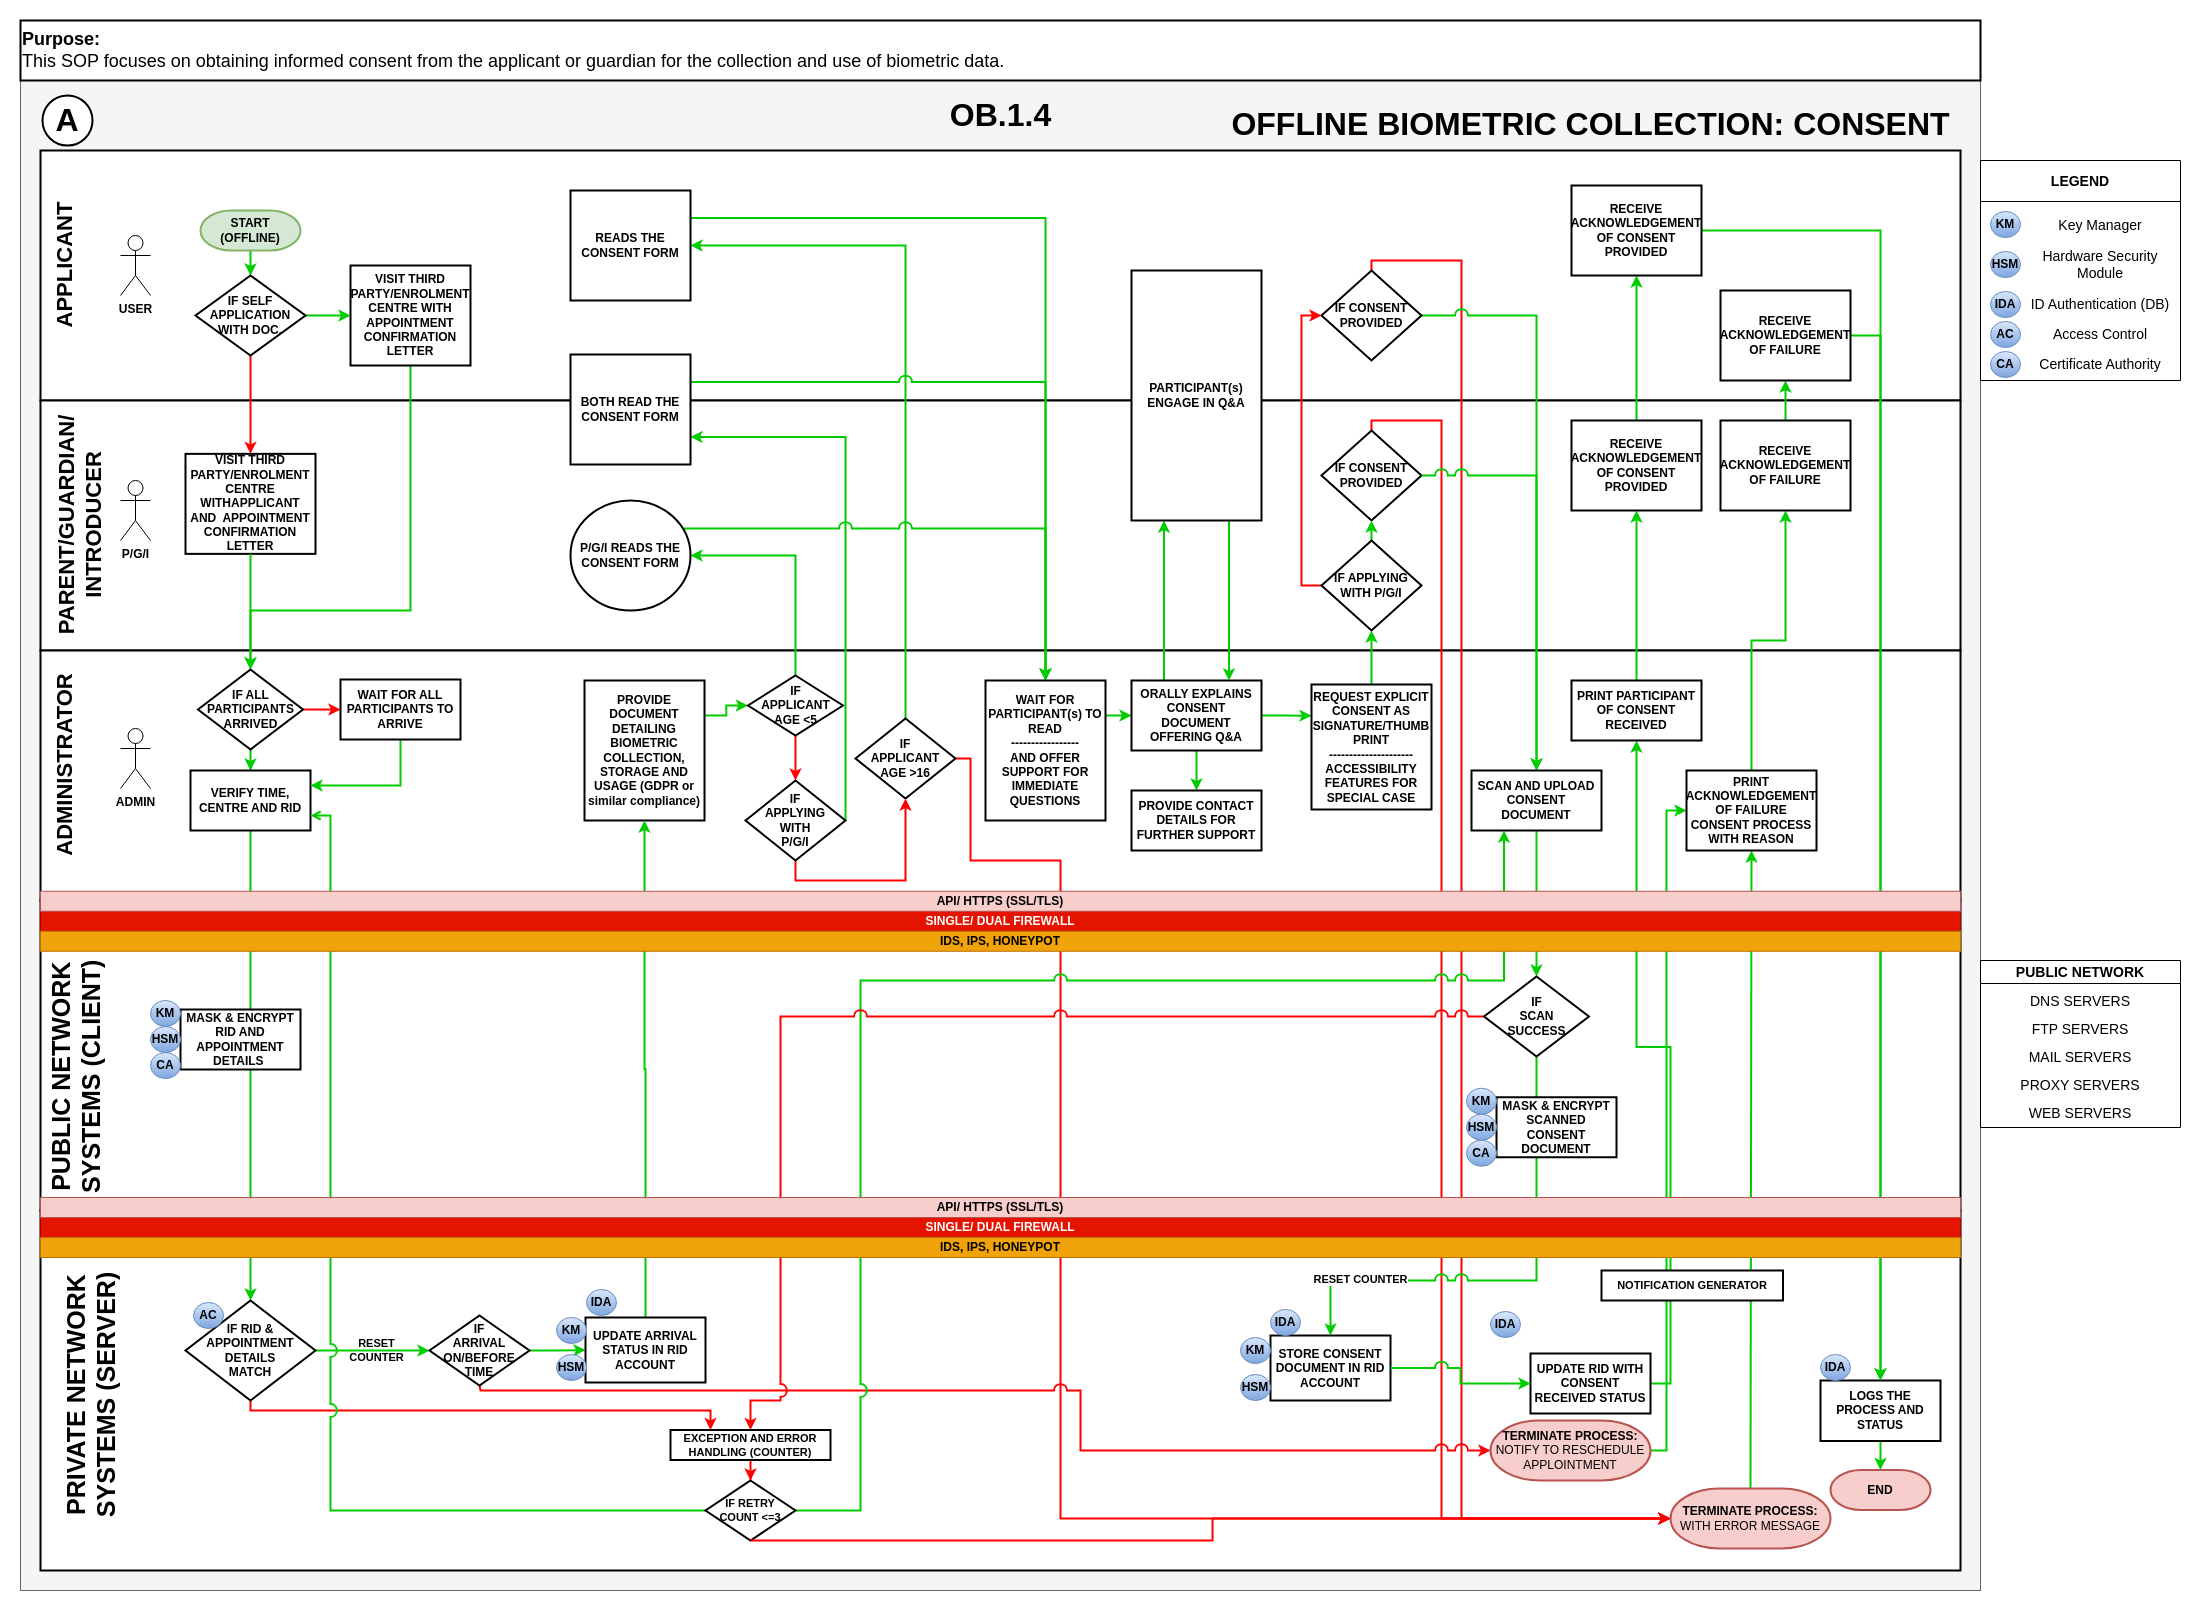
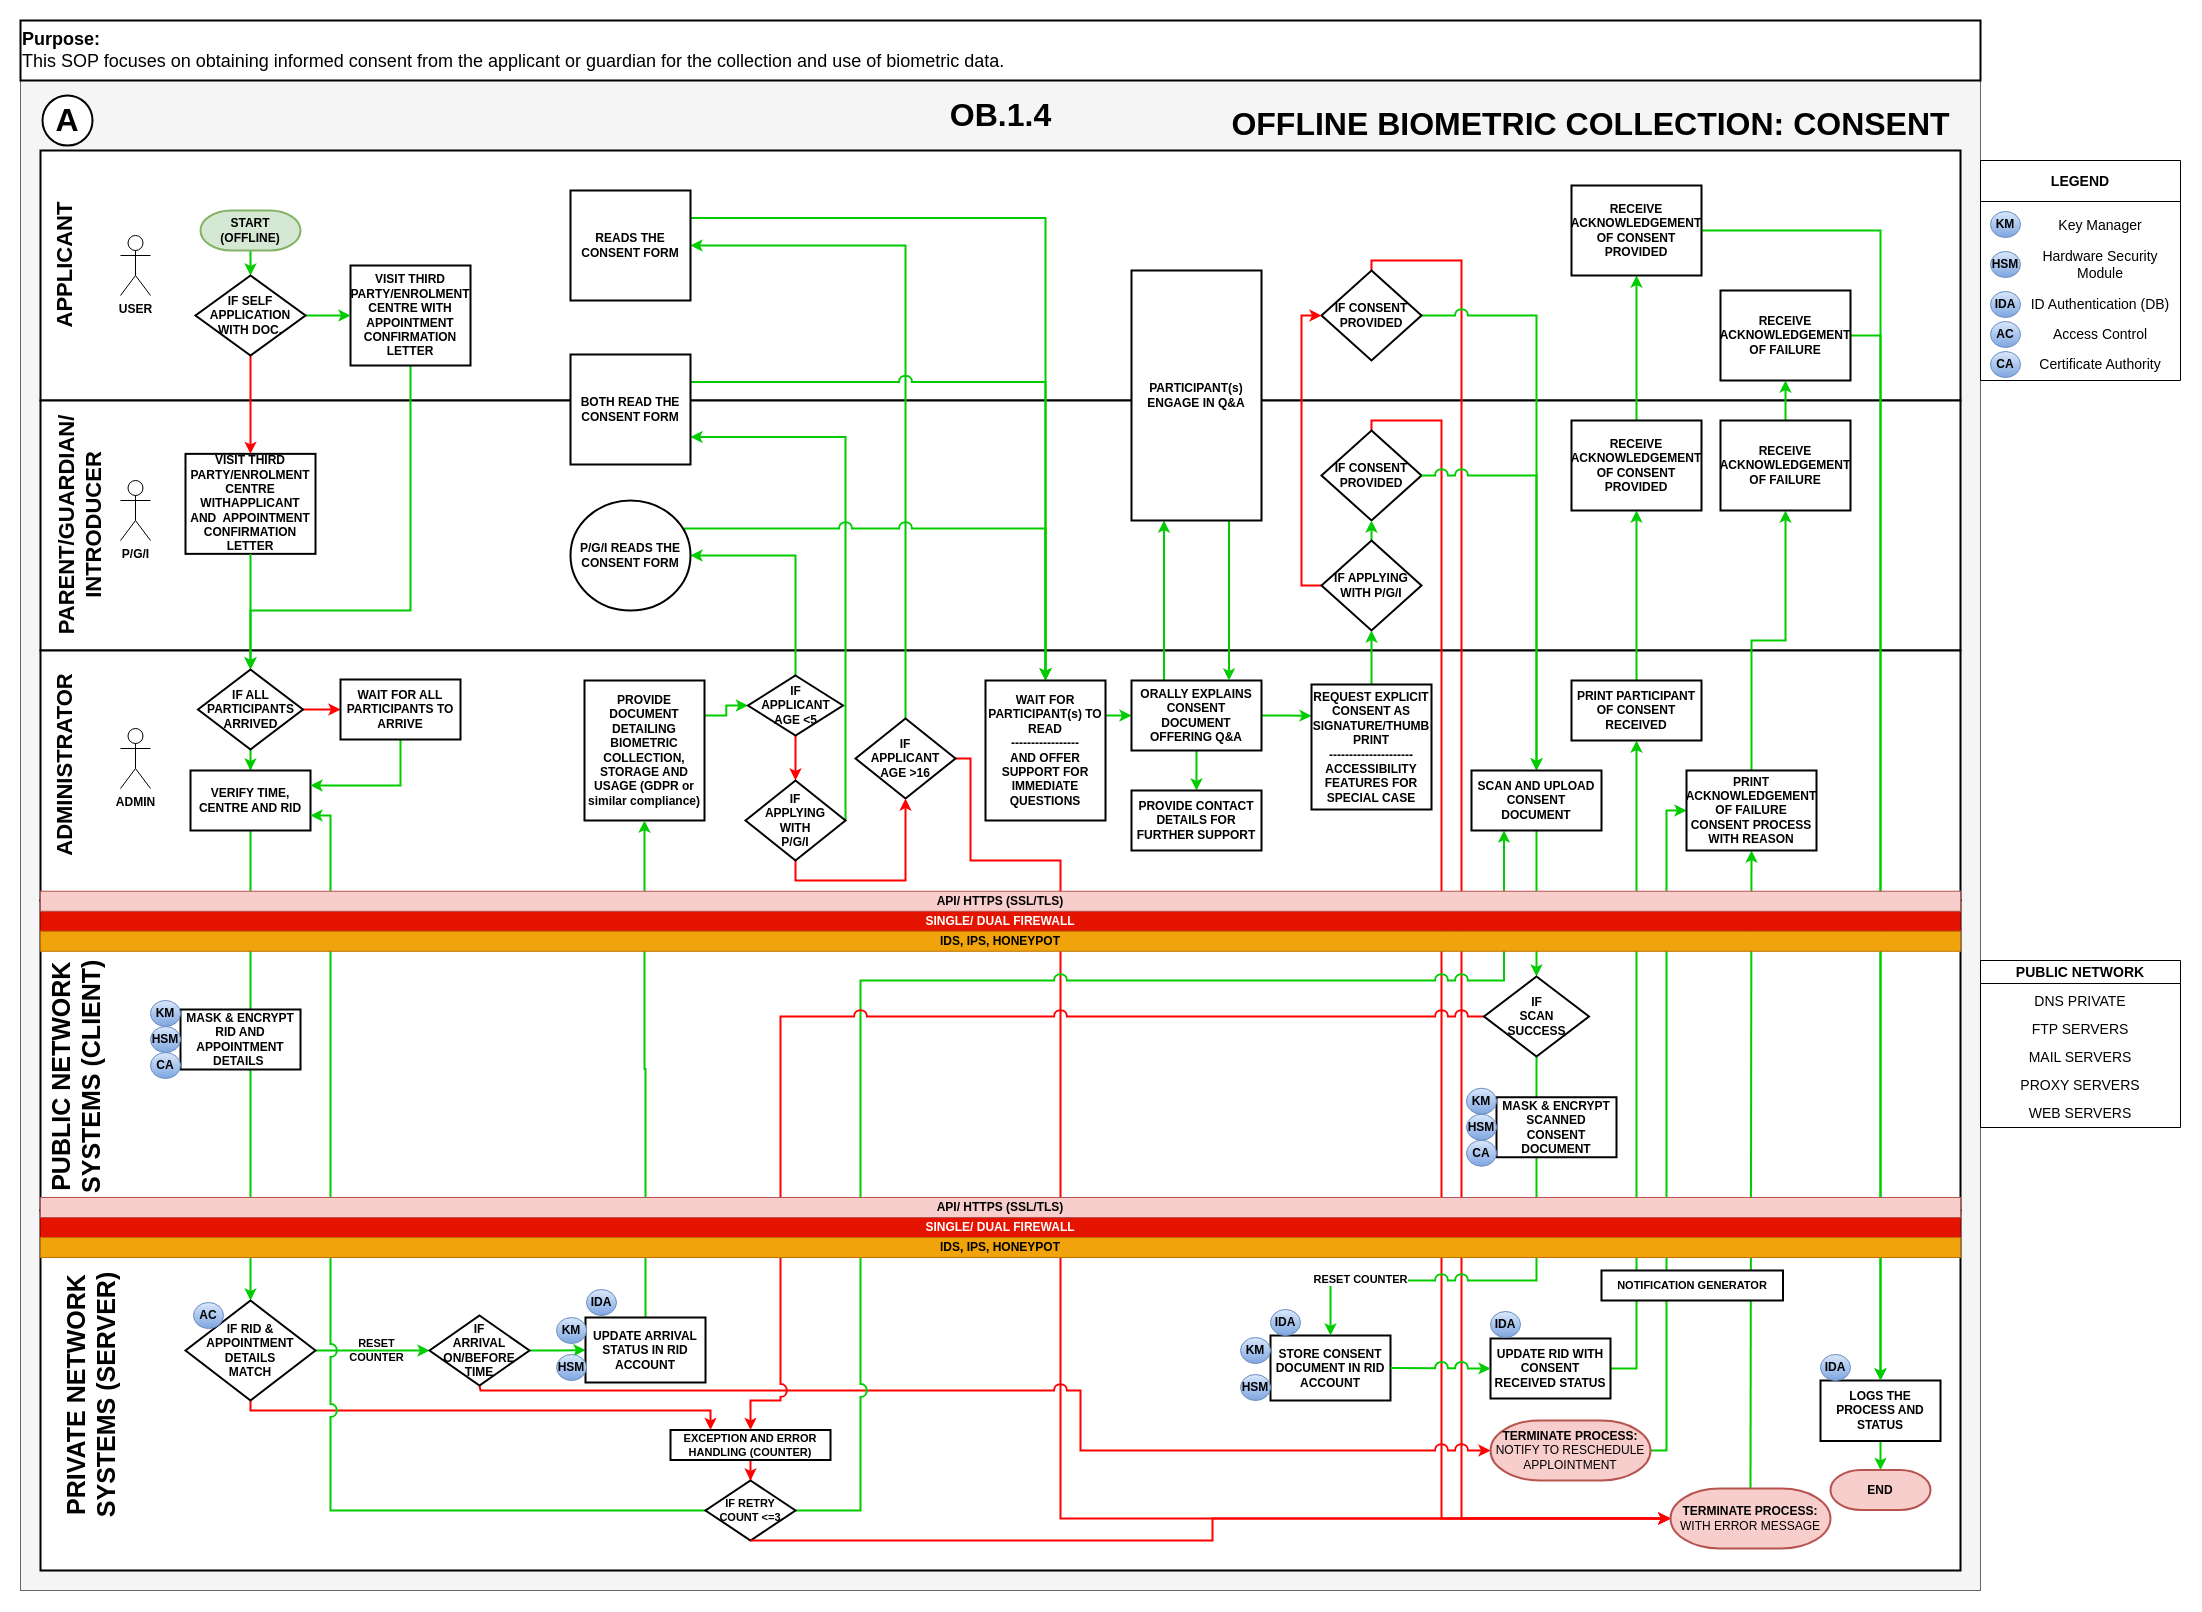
(319, 816) -> (321, 816)
(2081, 1002) -> (2081, 1002)
(1591, 1384) -> (1551, 1369)
